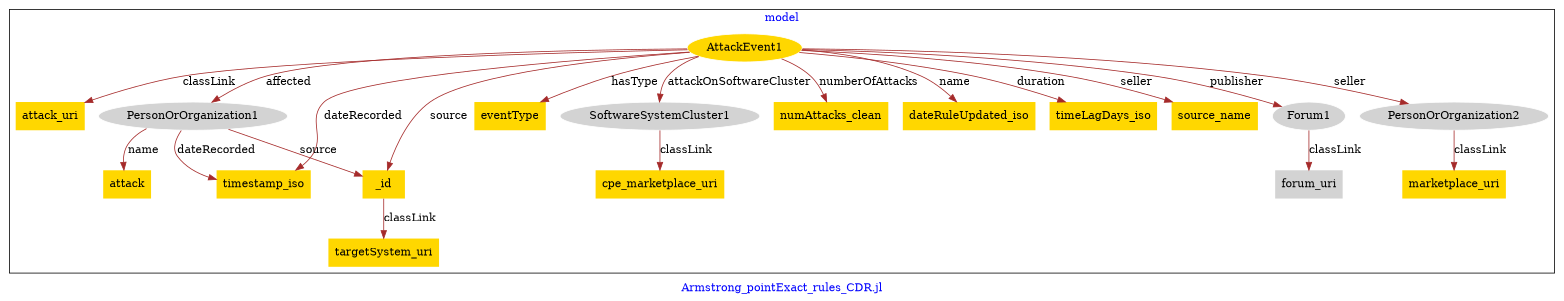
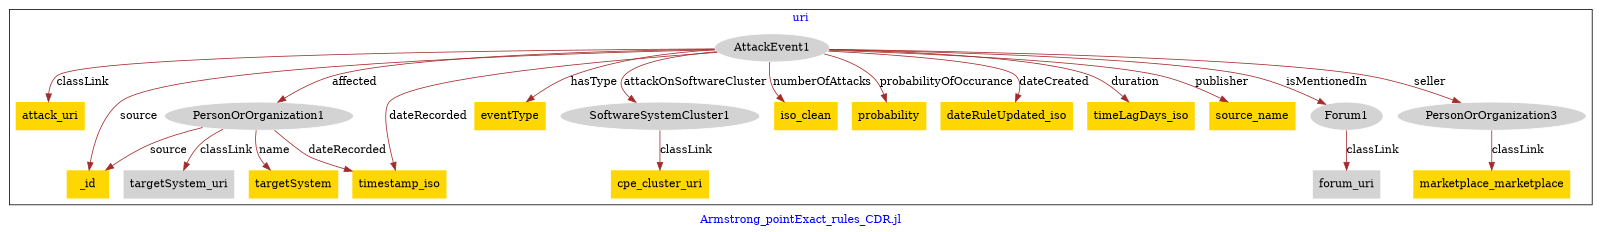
(782, 18) -> (801, 18)
(745, 48) -> (772, 48)
(955, 82) -> (1054, 82)
(1136, 82) -> (1222, 82)
(1237, 82) -> (1327, 82)
(831, 116) -> (806, 116)
none -> (889, 116)
(1454, 116) -> (1492, 116)
(127, 184) -> (293, 184)
(660, 184) -> (660, 184)
(1454, 184) -> (1492, 184)
(384, 215) -> (202, 143)
(384, 253) -> (179, 184)
